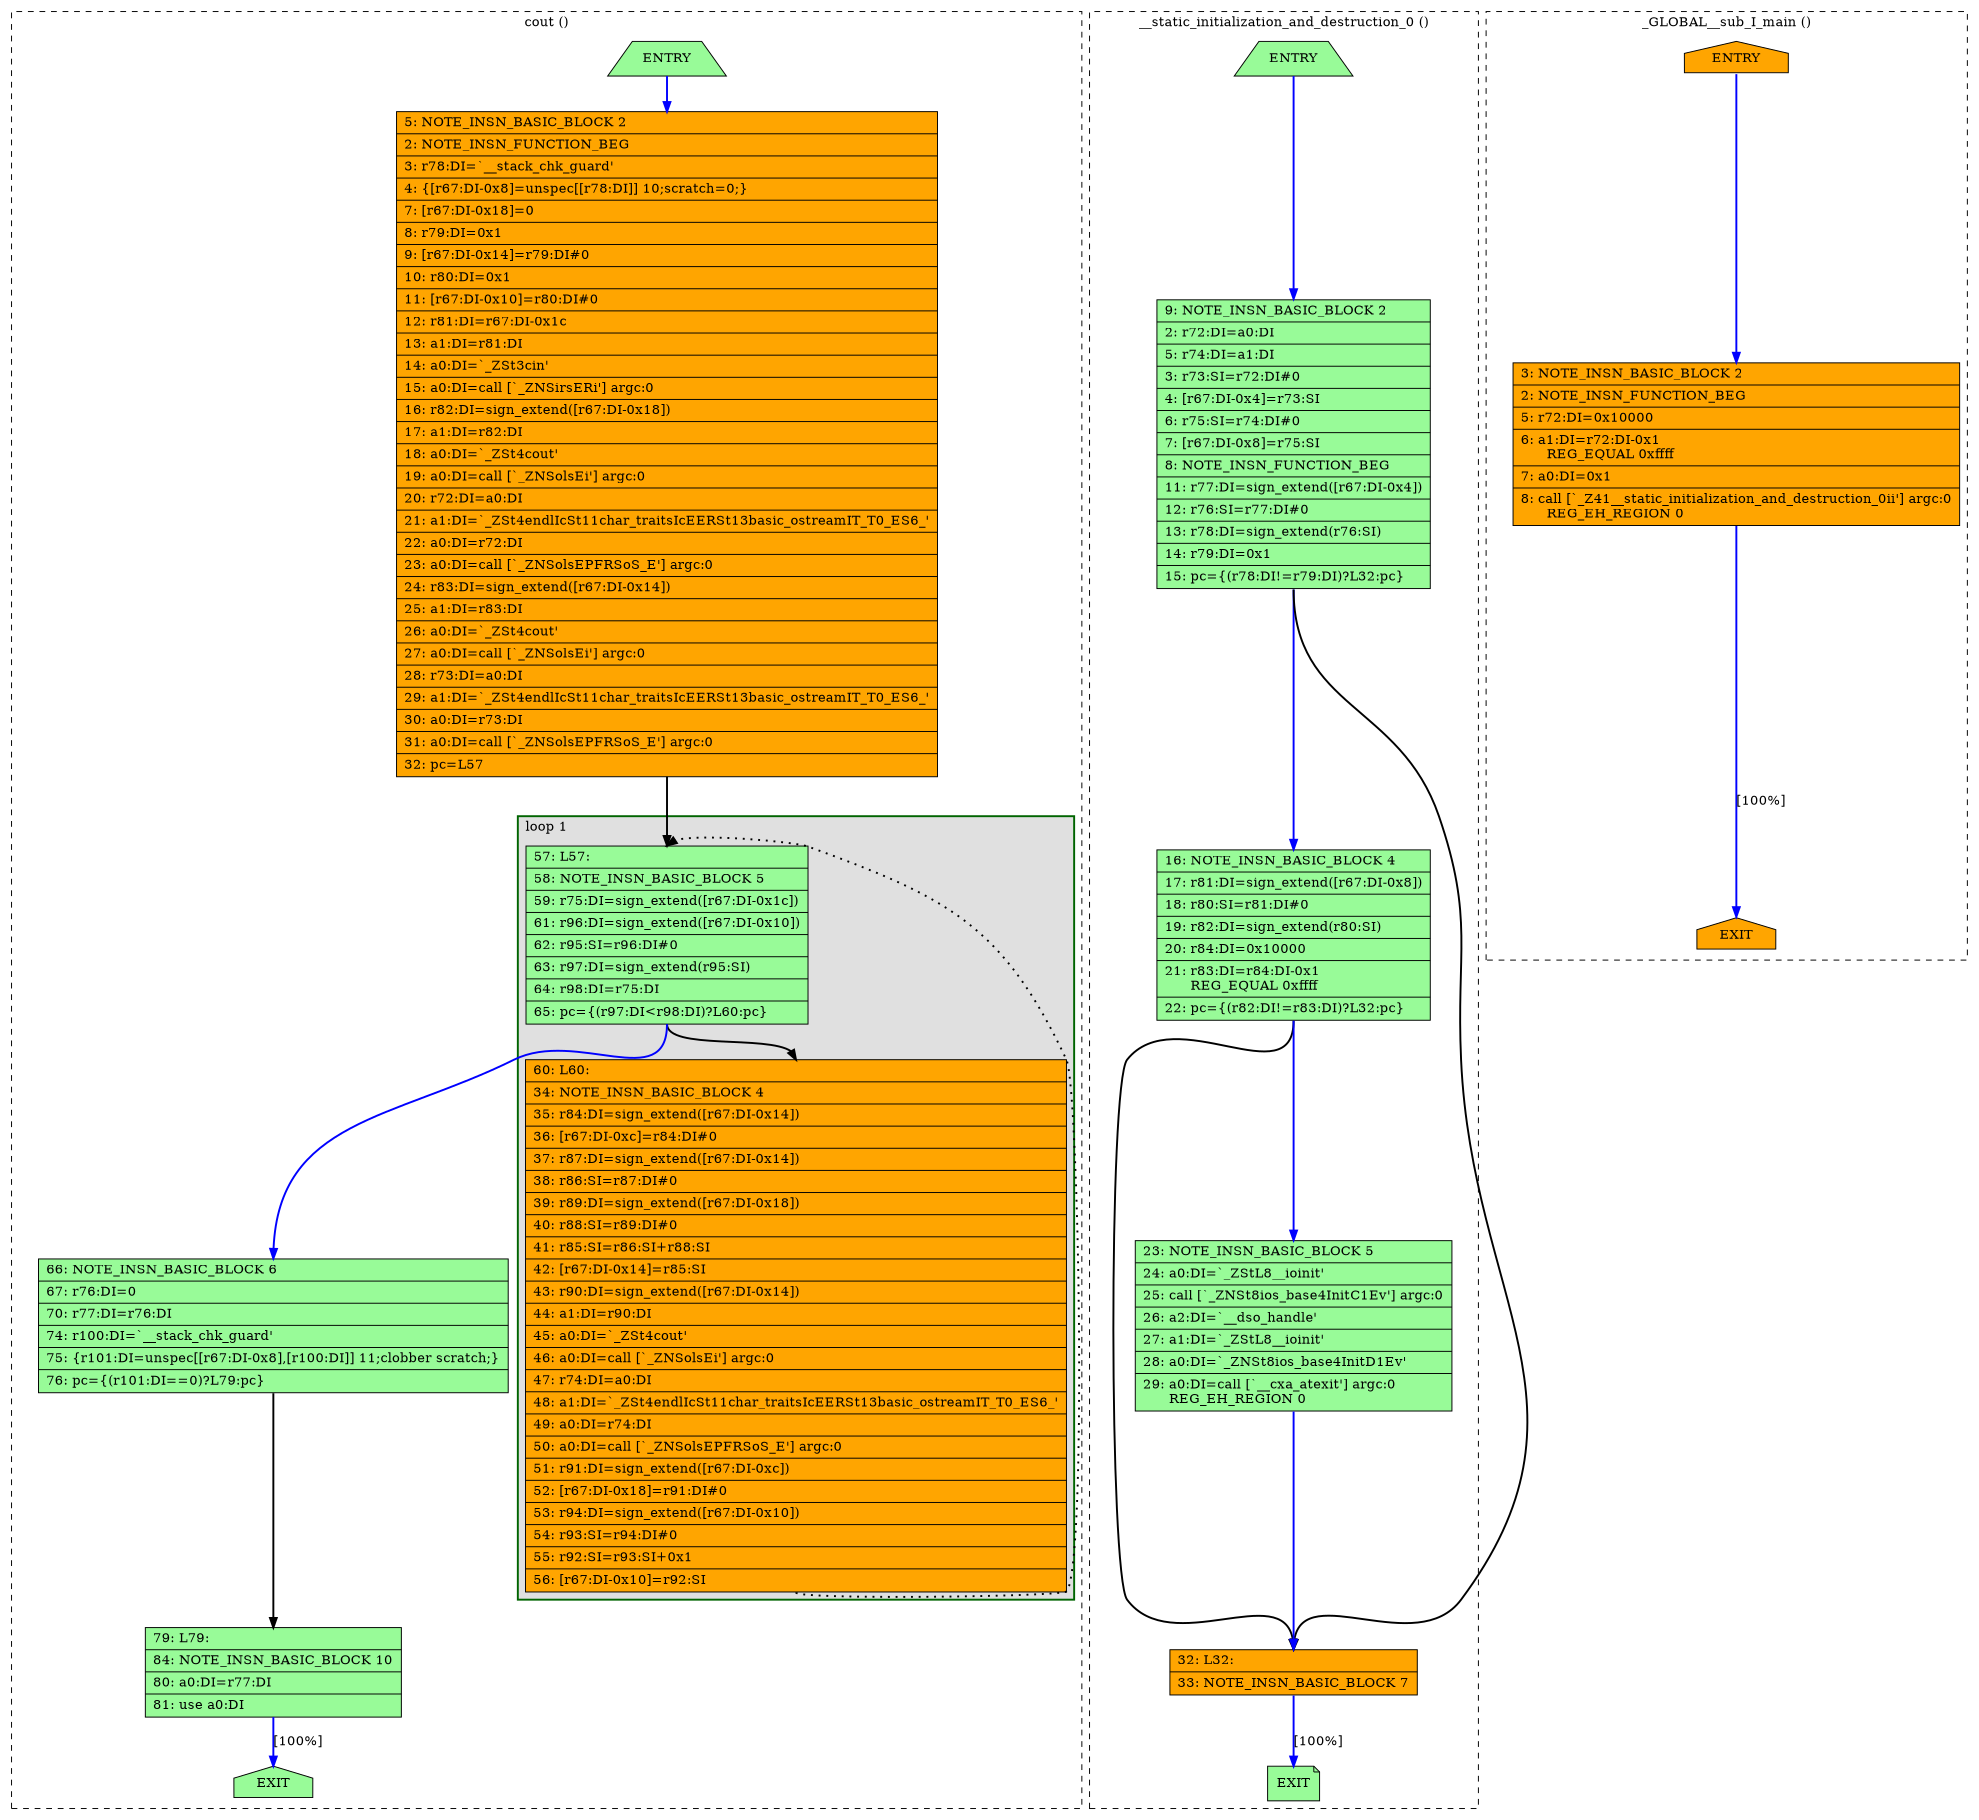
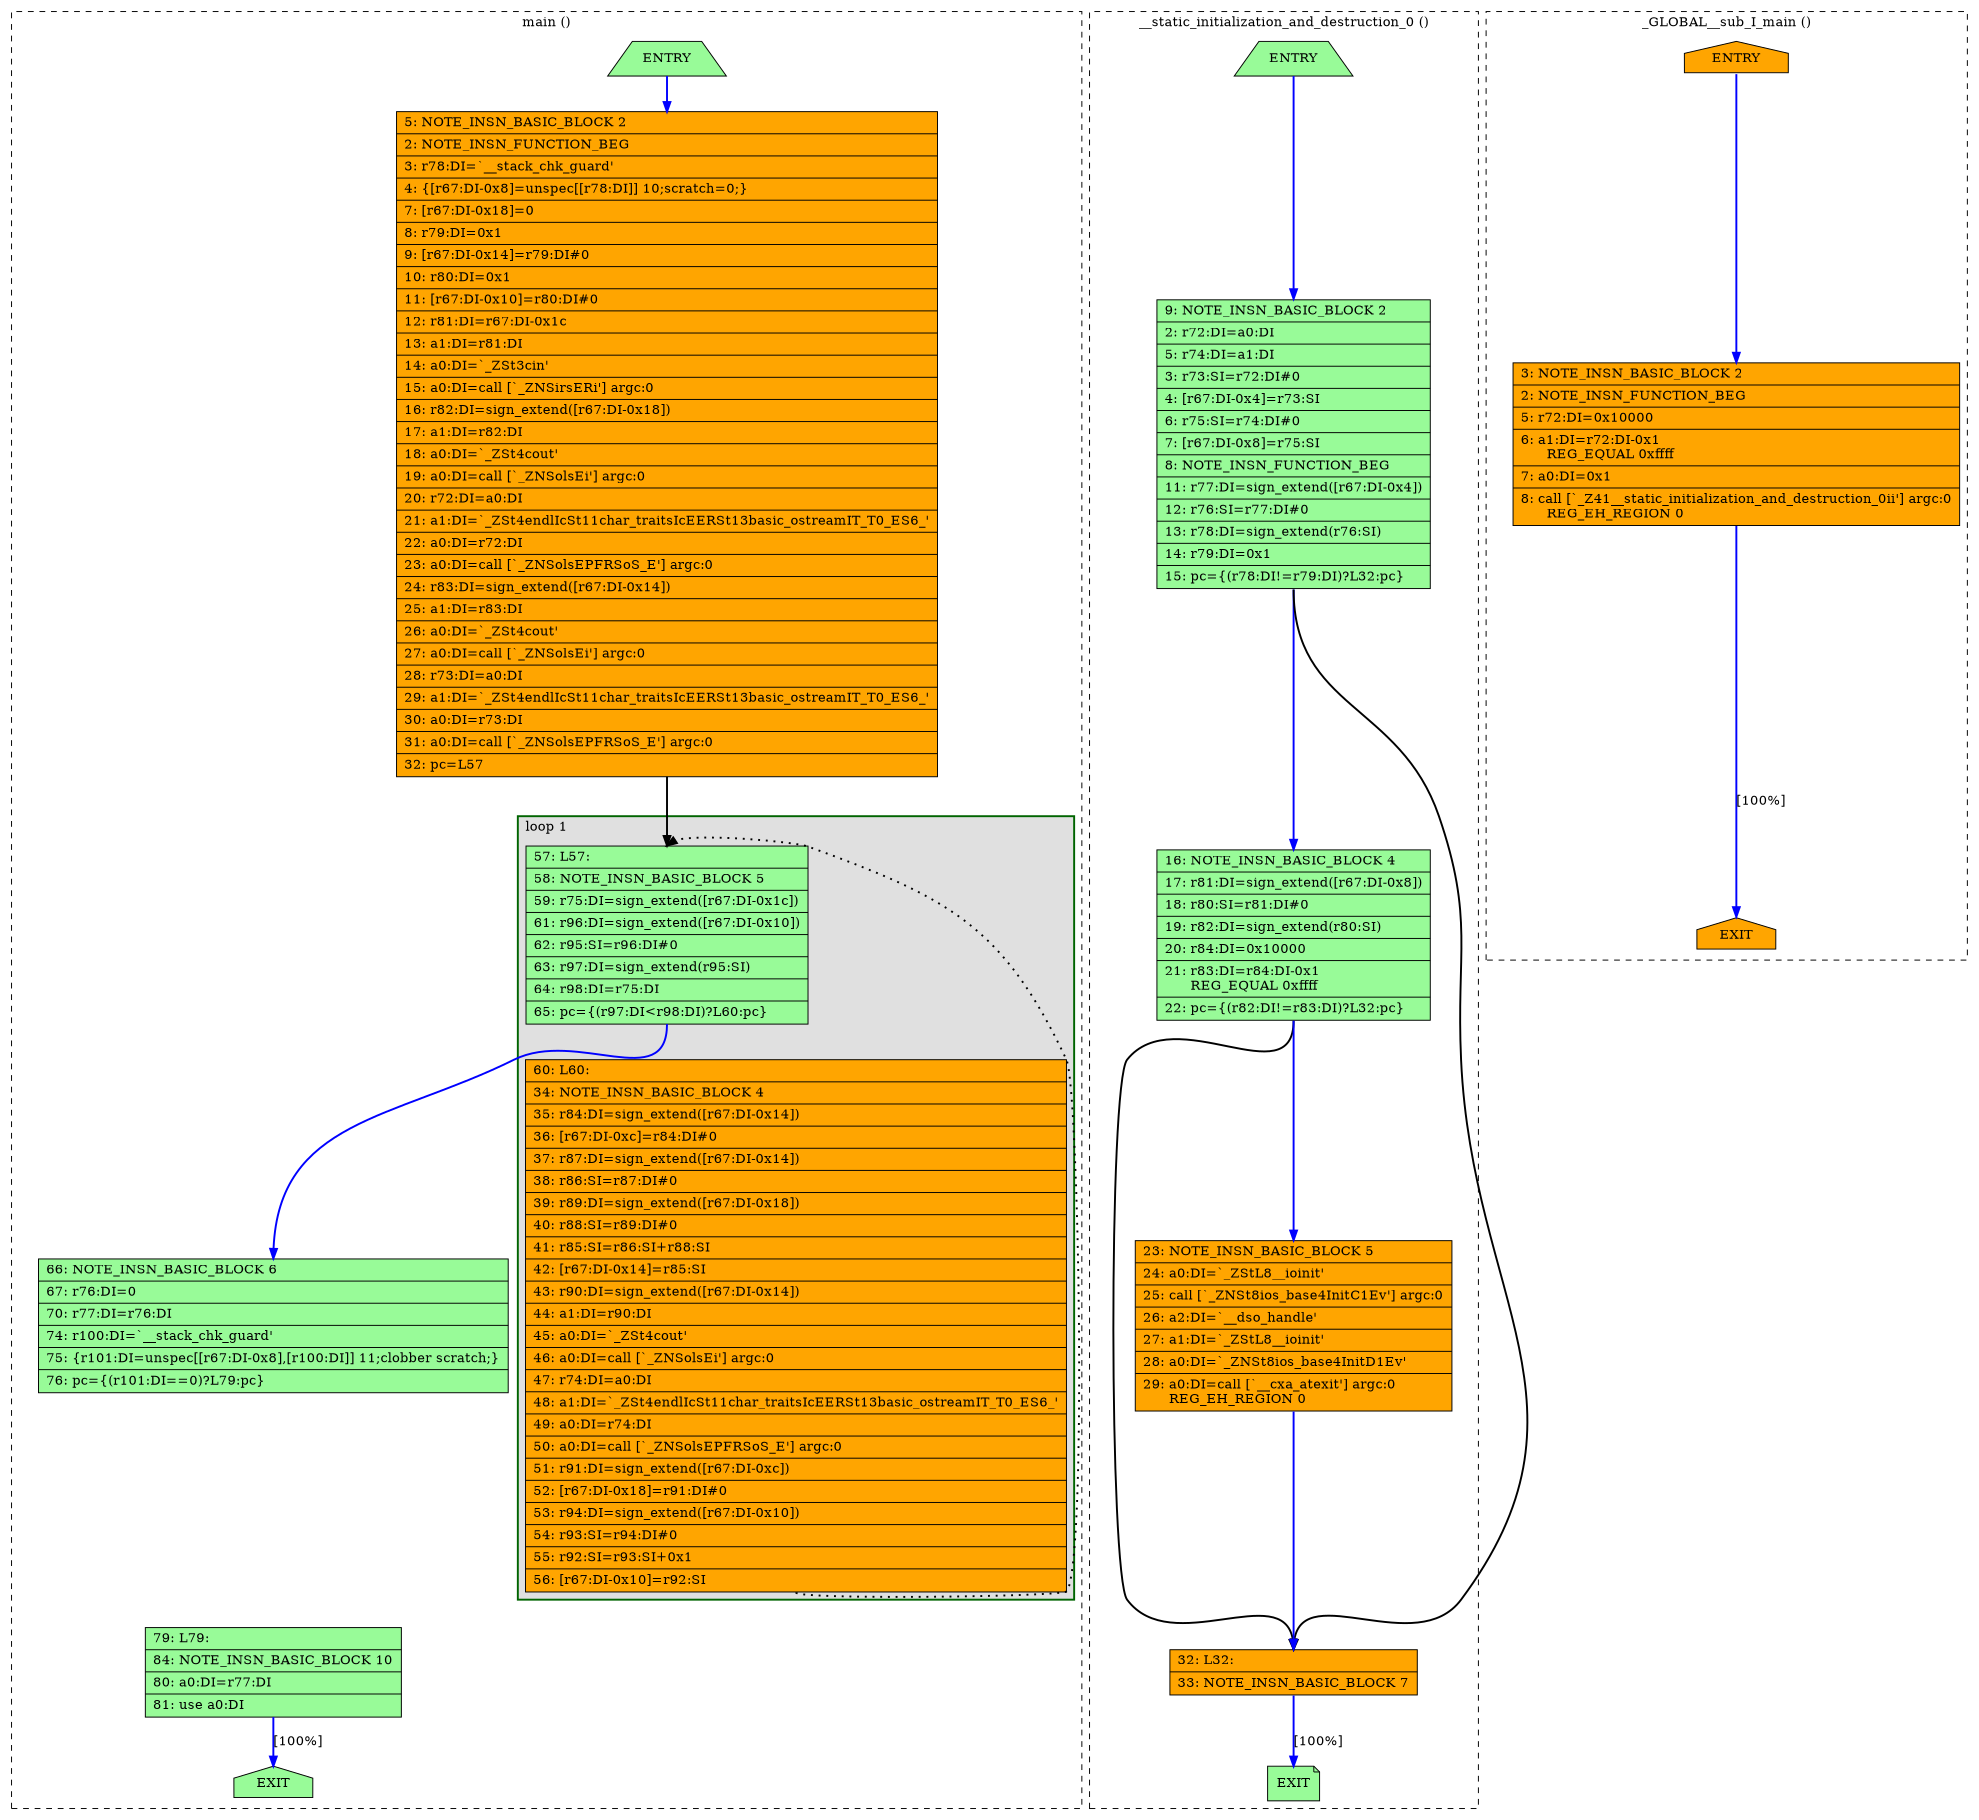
(547, 23) -> (547, 23)
(727, 1042) -> none
(1294, 1326) -> (1294, 1326)
(273, 1505) -> none
